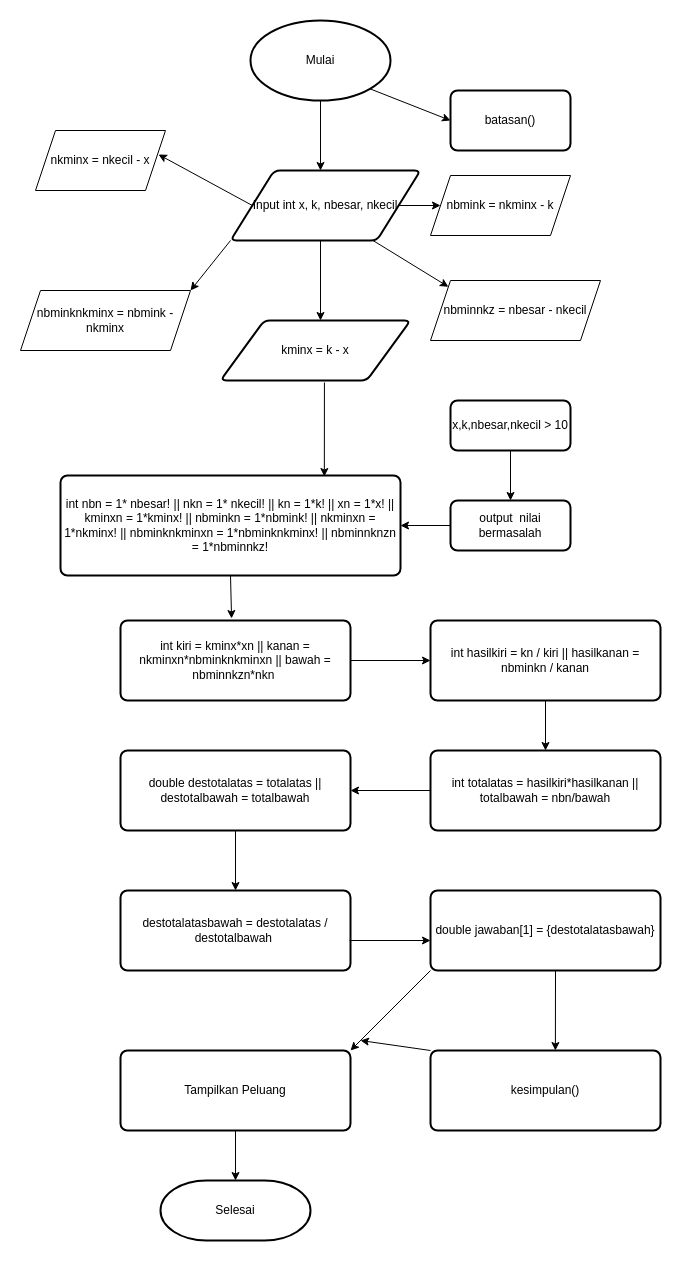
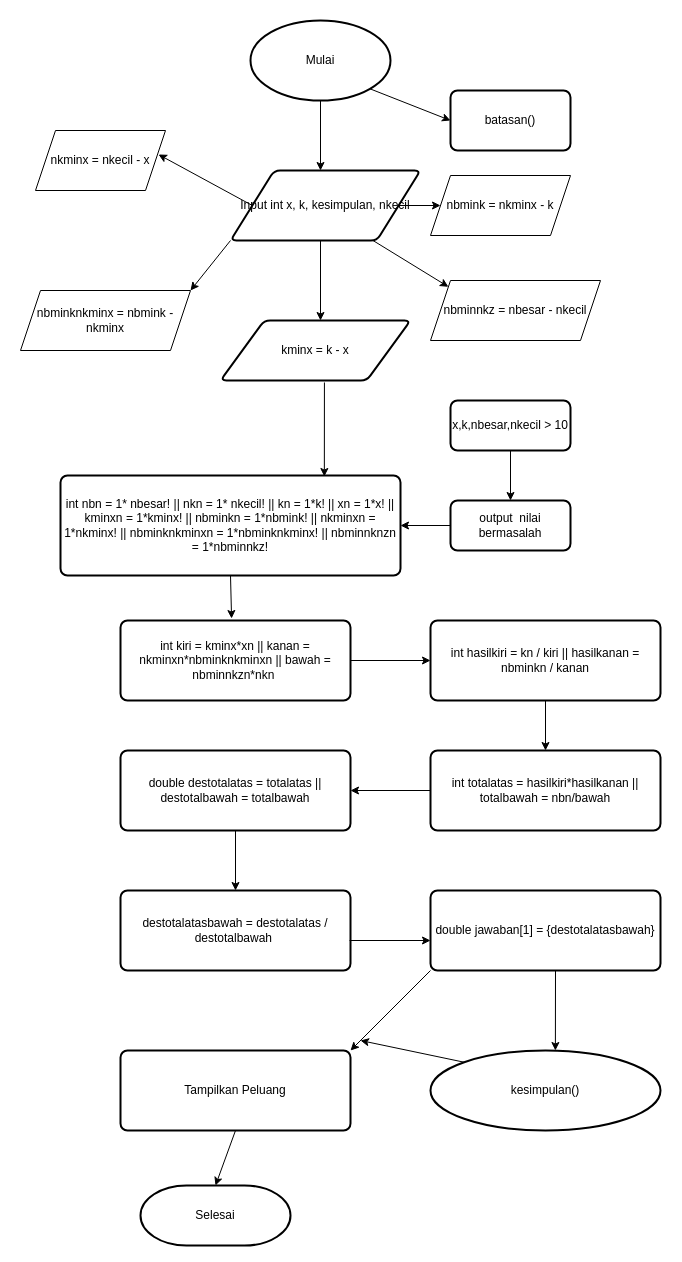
(326, 206) -> (326, 206)
(546, 1091) -> (546, 1091)
(236, 1211) -> (216, 1216)
